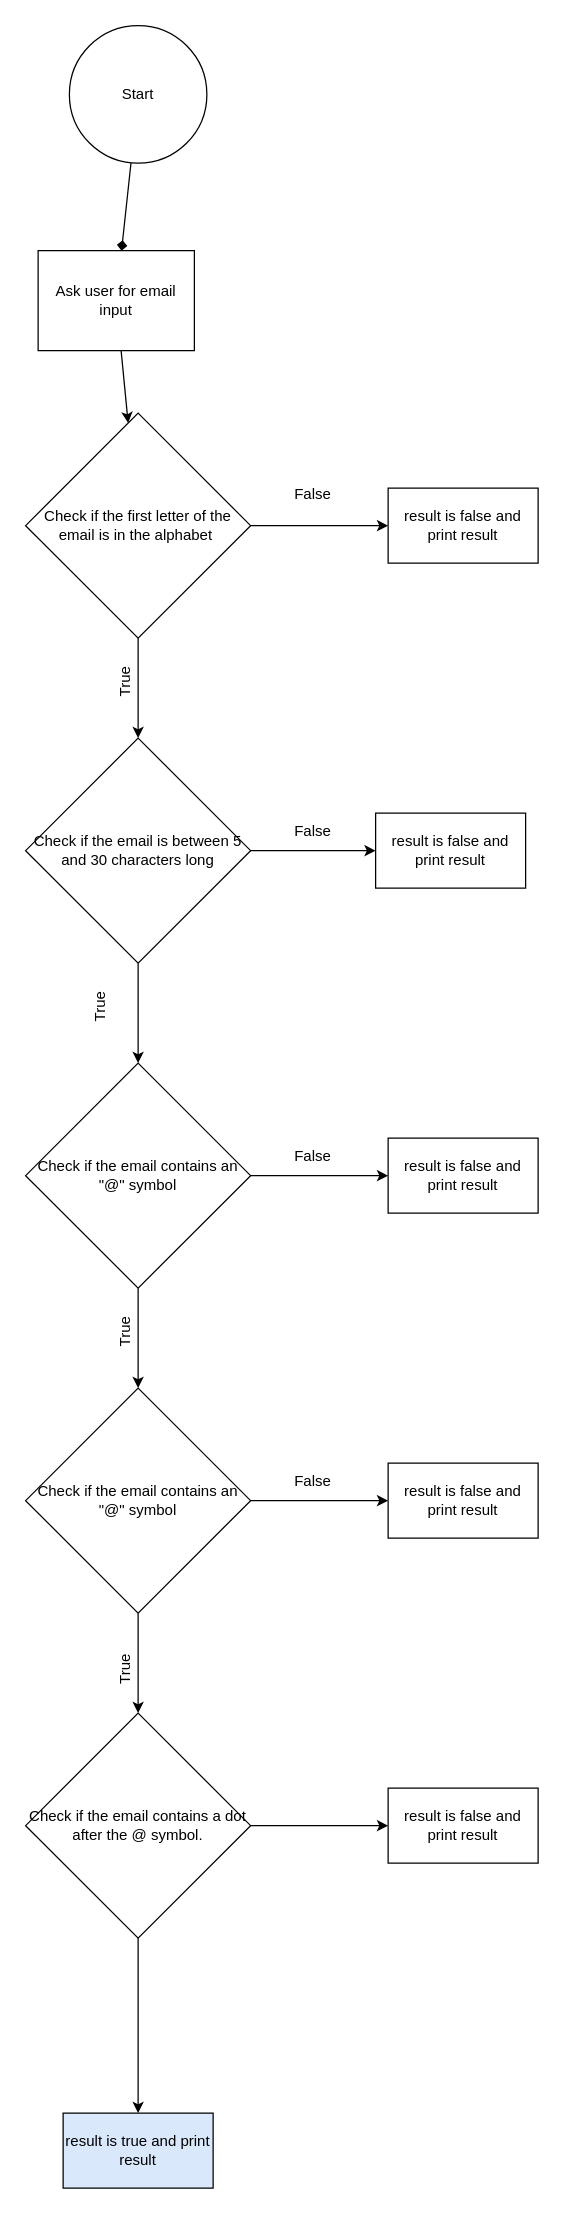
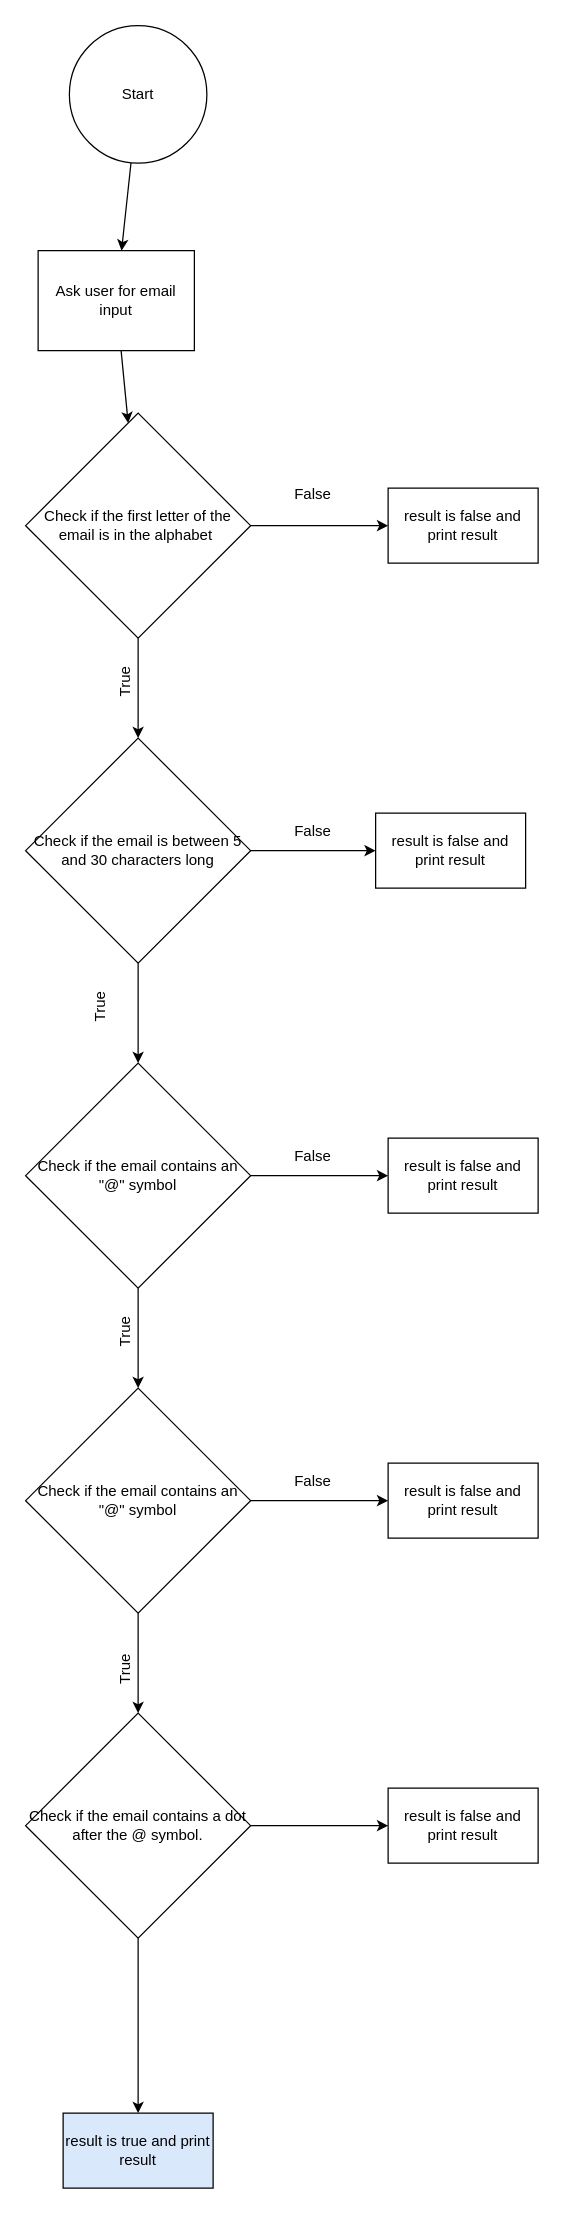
(123, 240) -> (123, 241)
